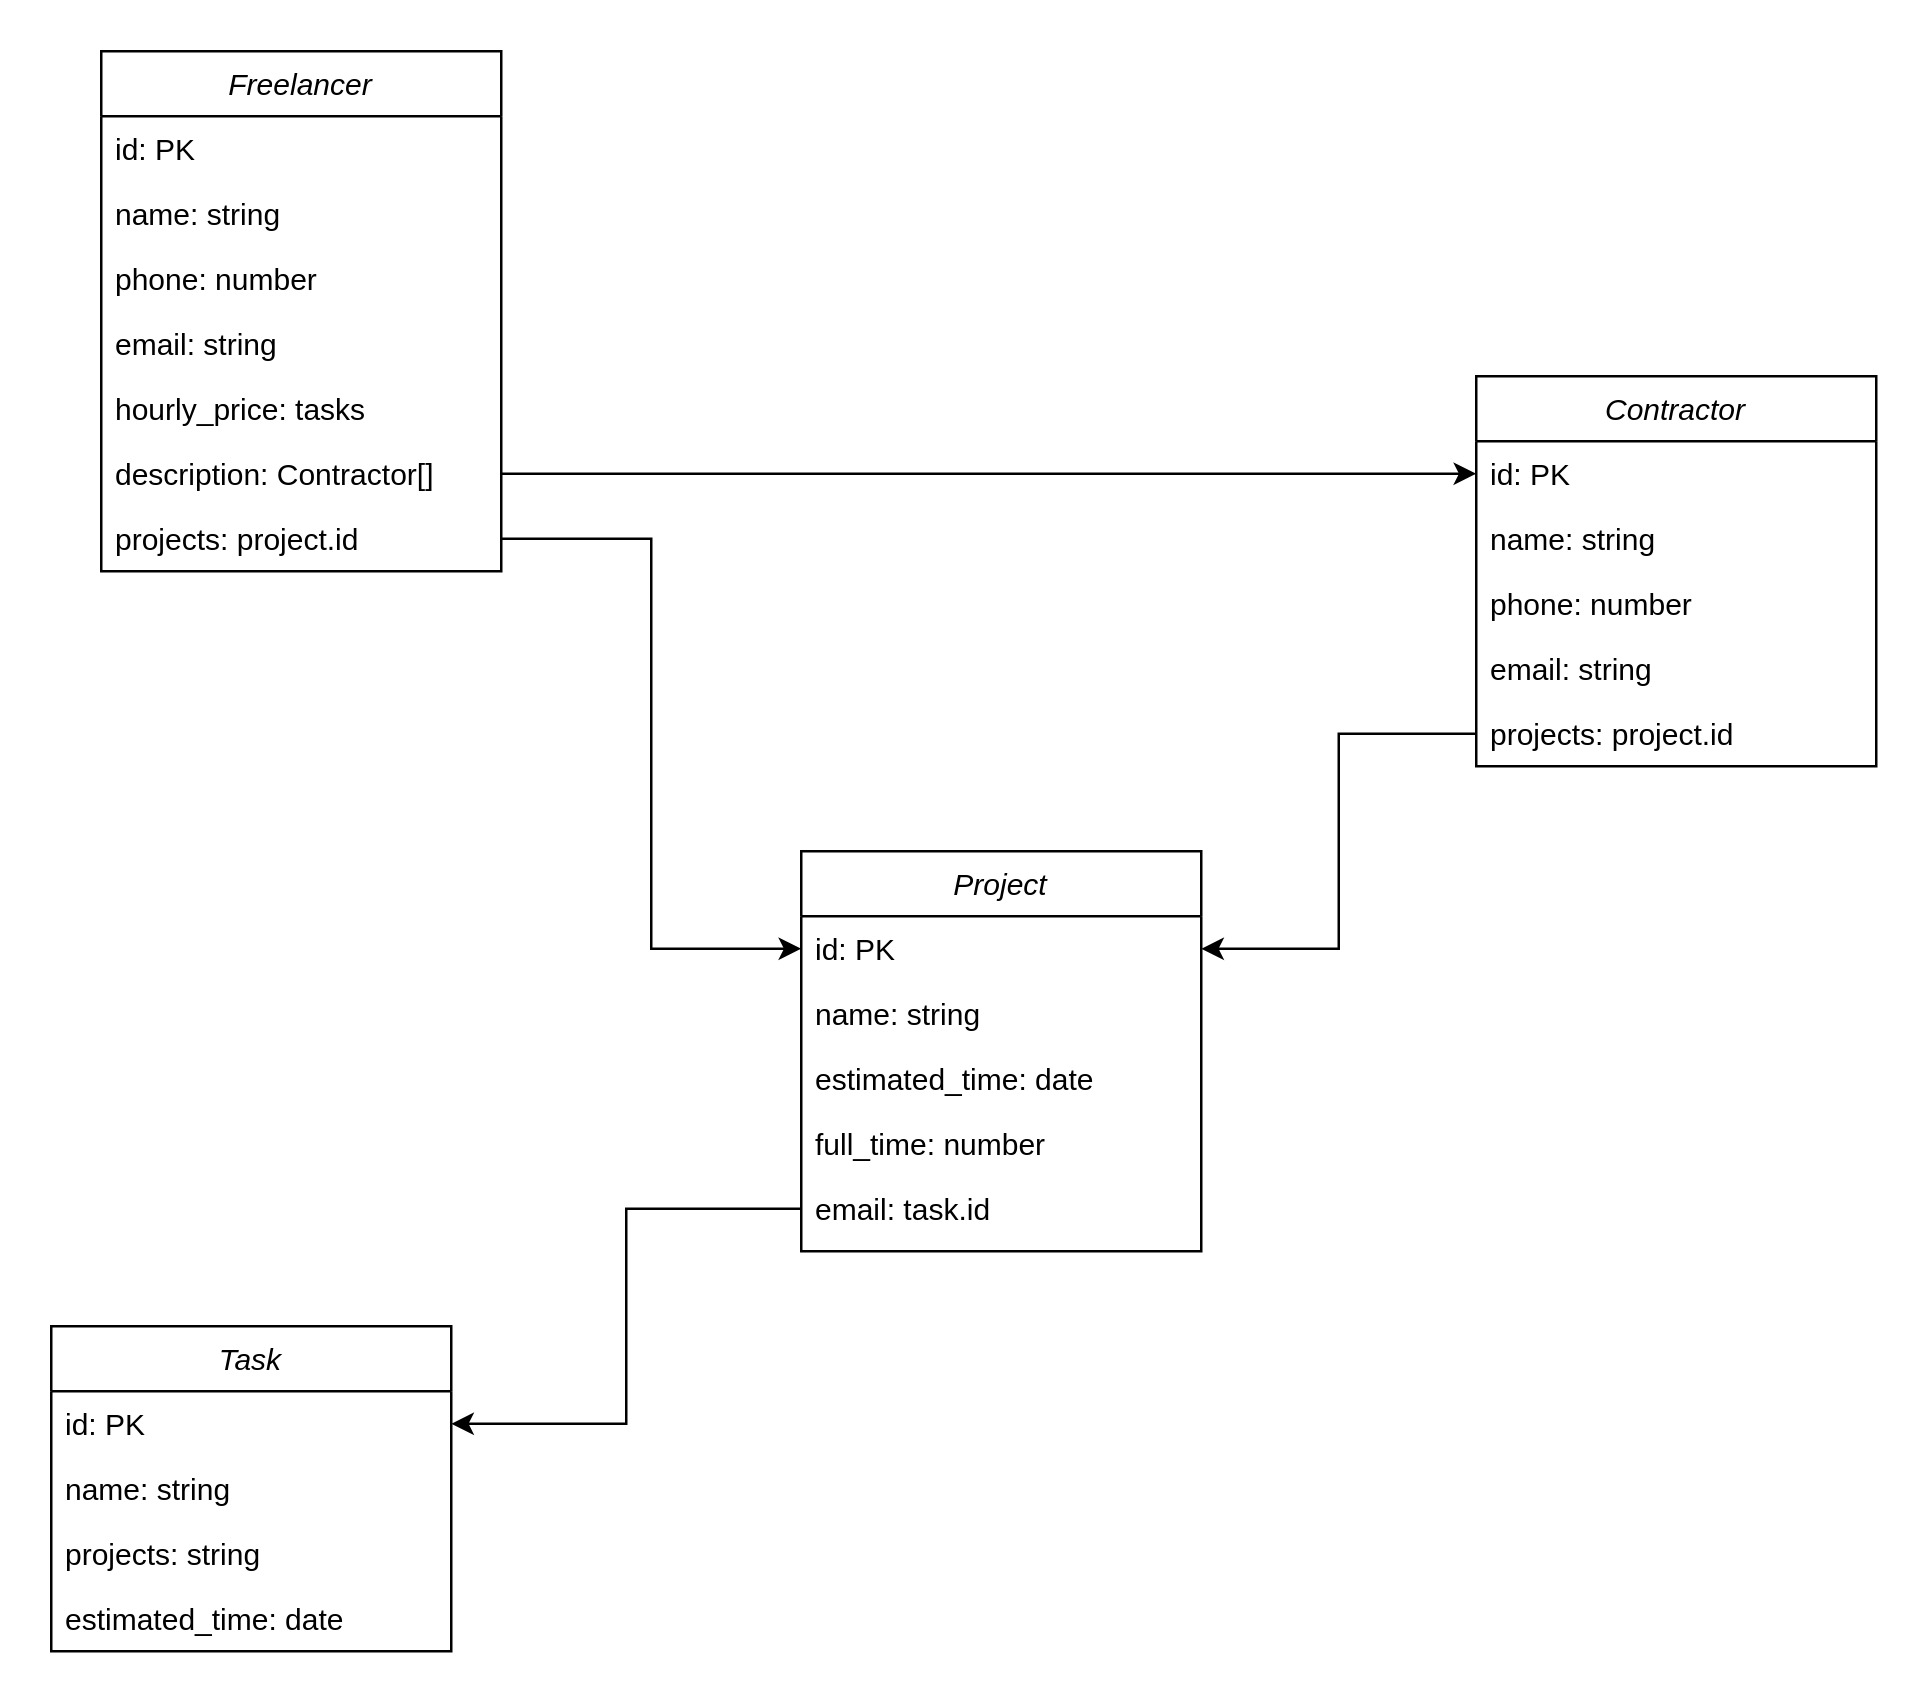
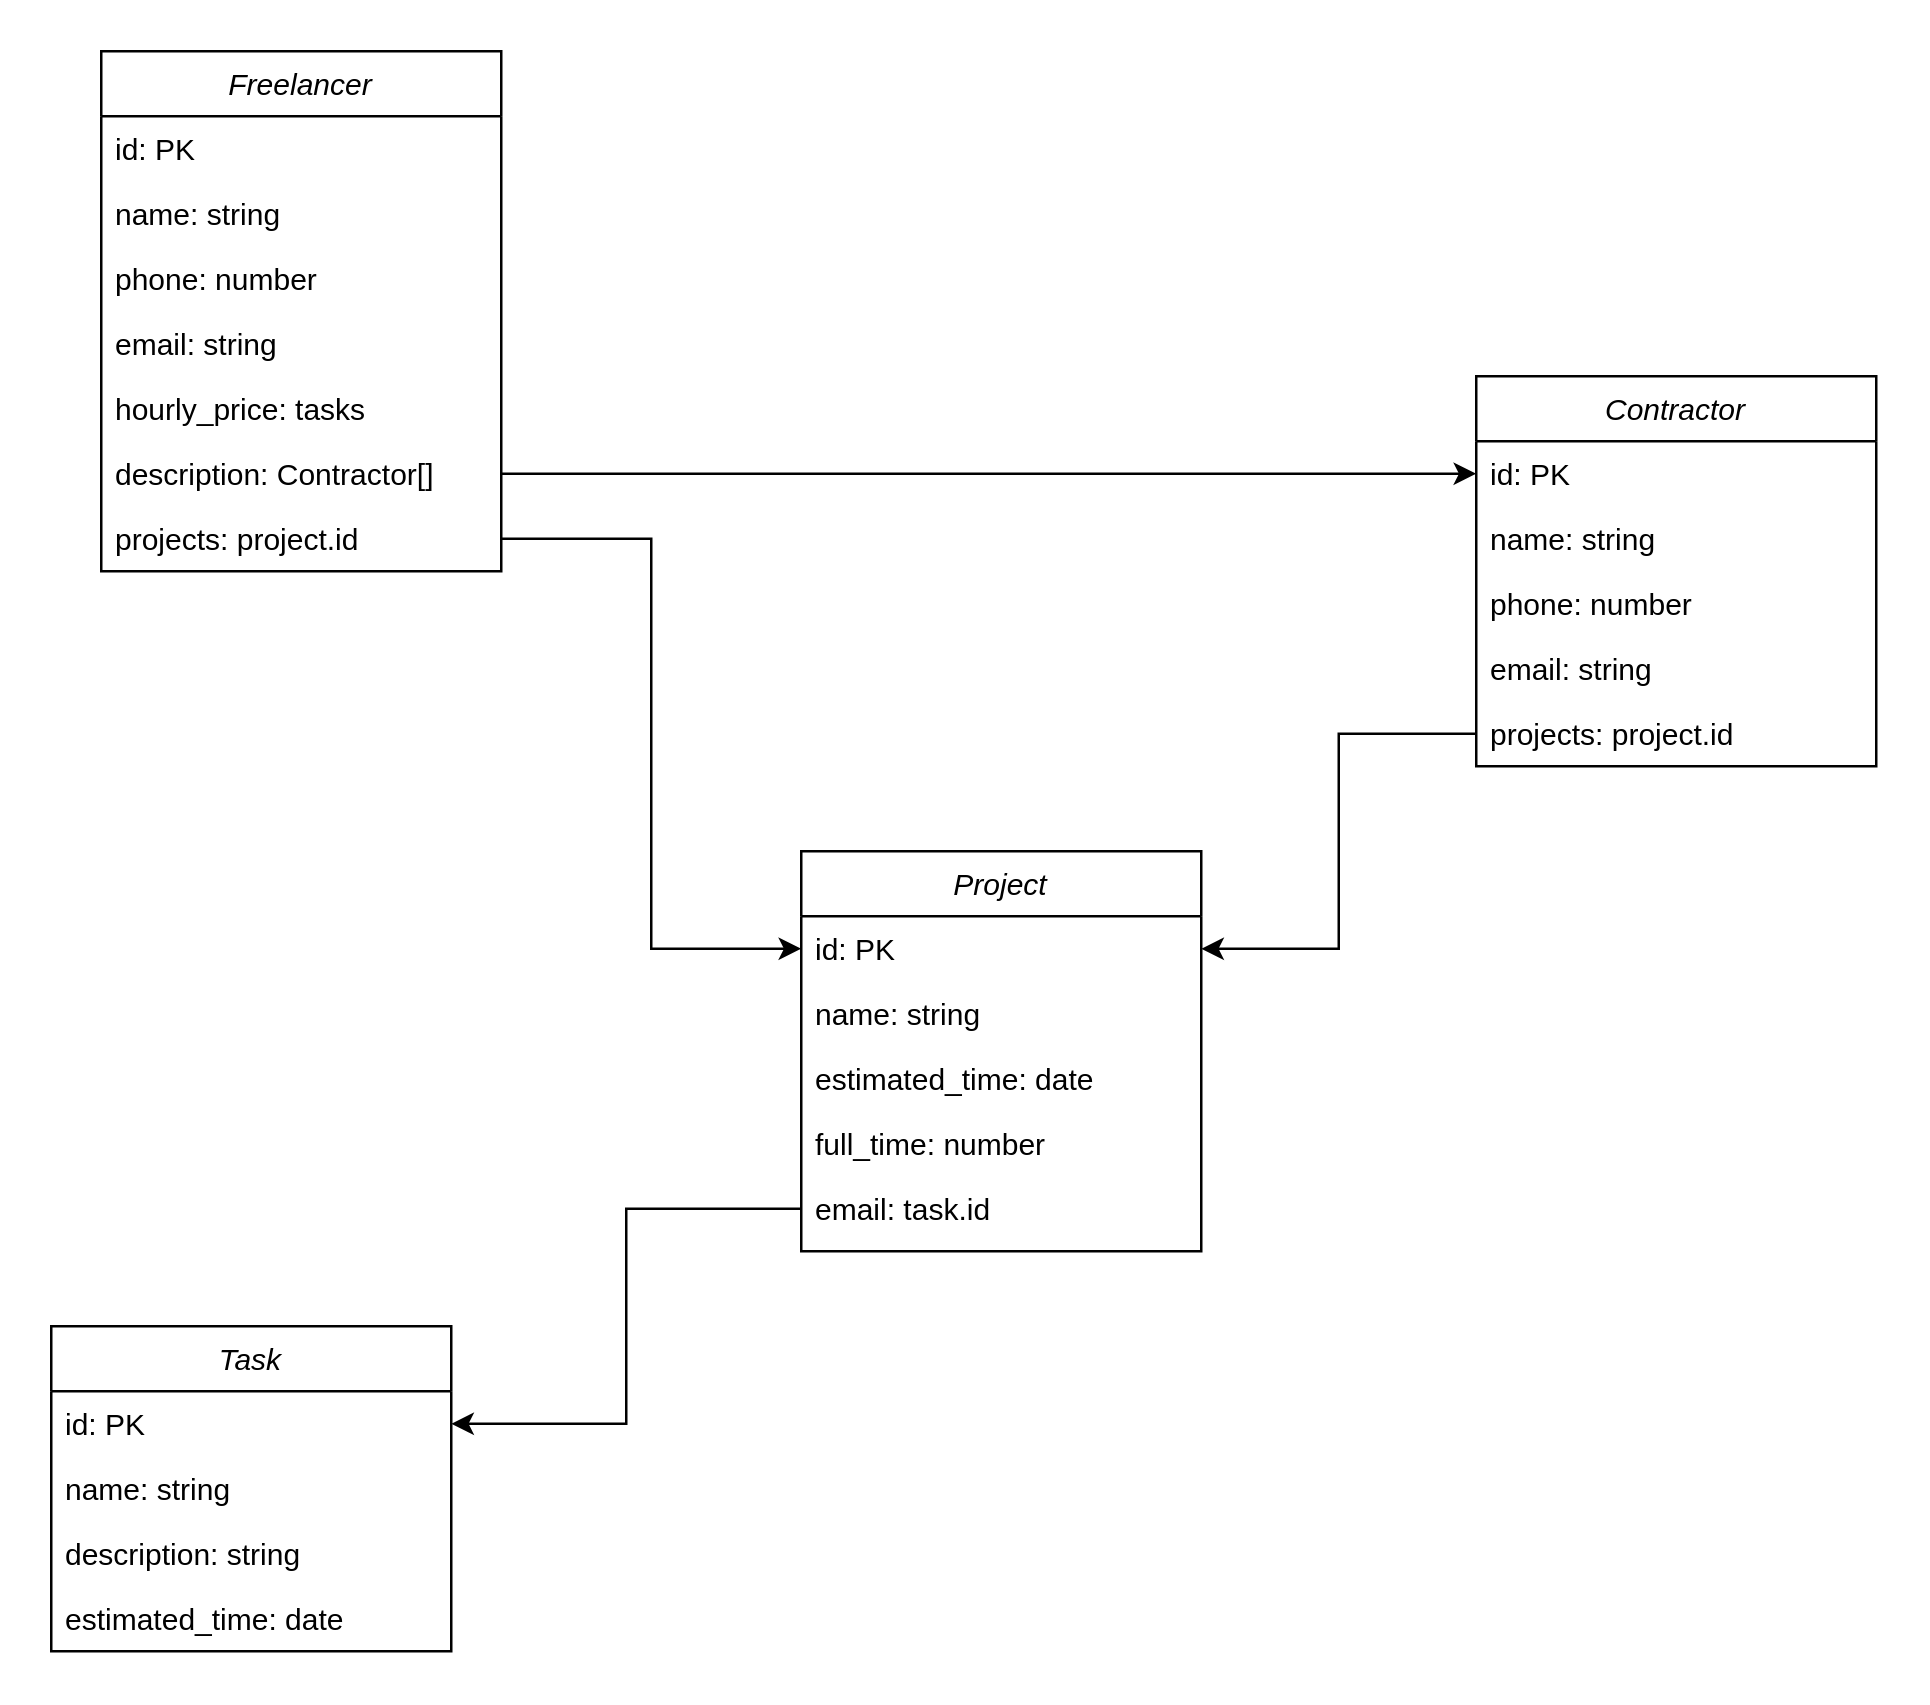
(188, 1555) -> (205, 1555)
